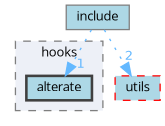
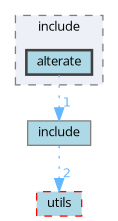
(80, 50) -> (59, 93)
(59, 53) -> (59, 28)
